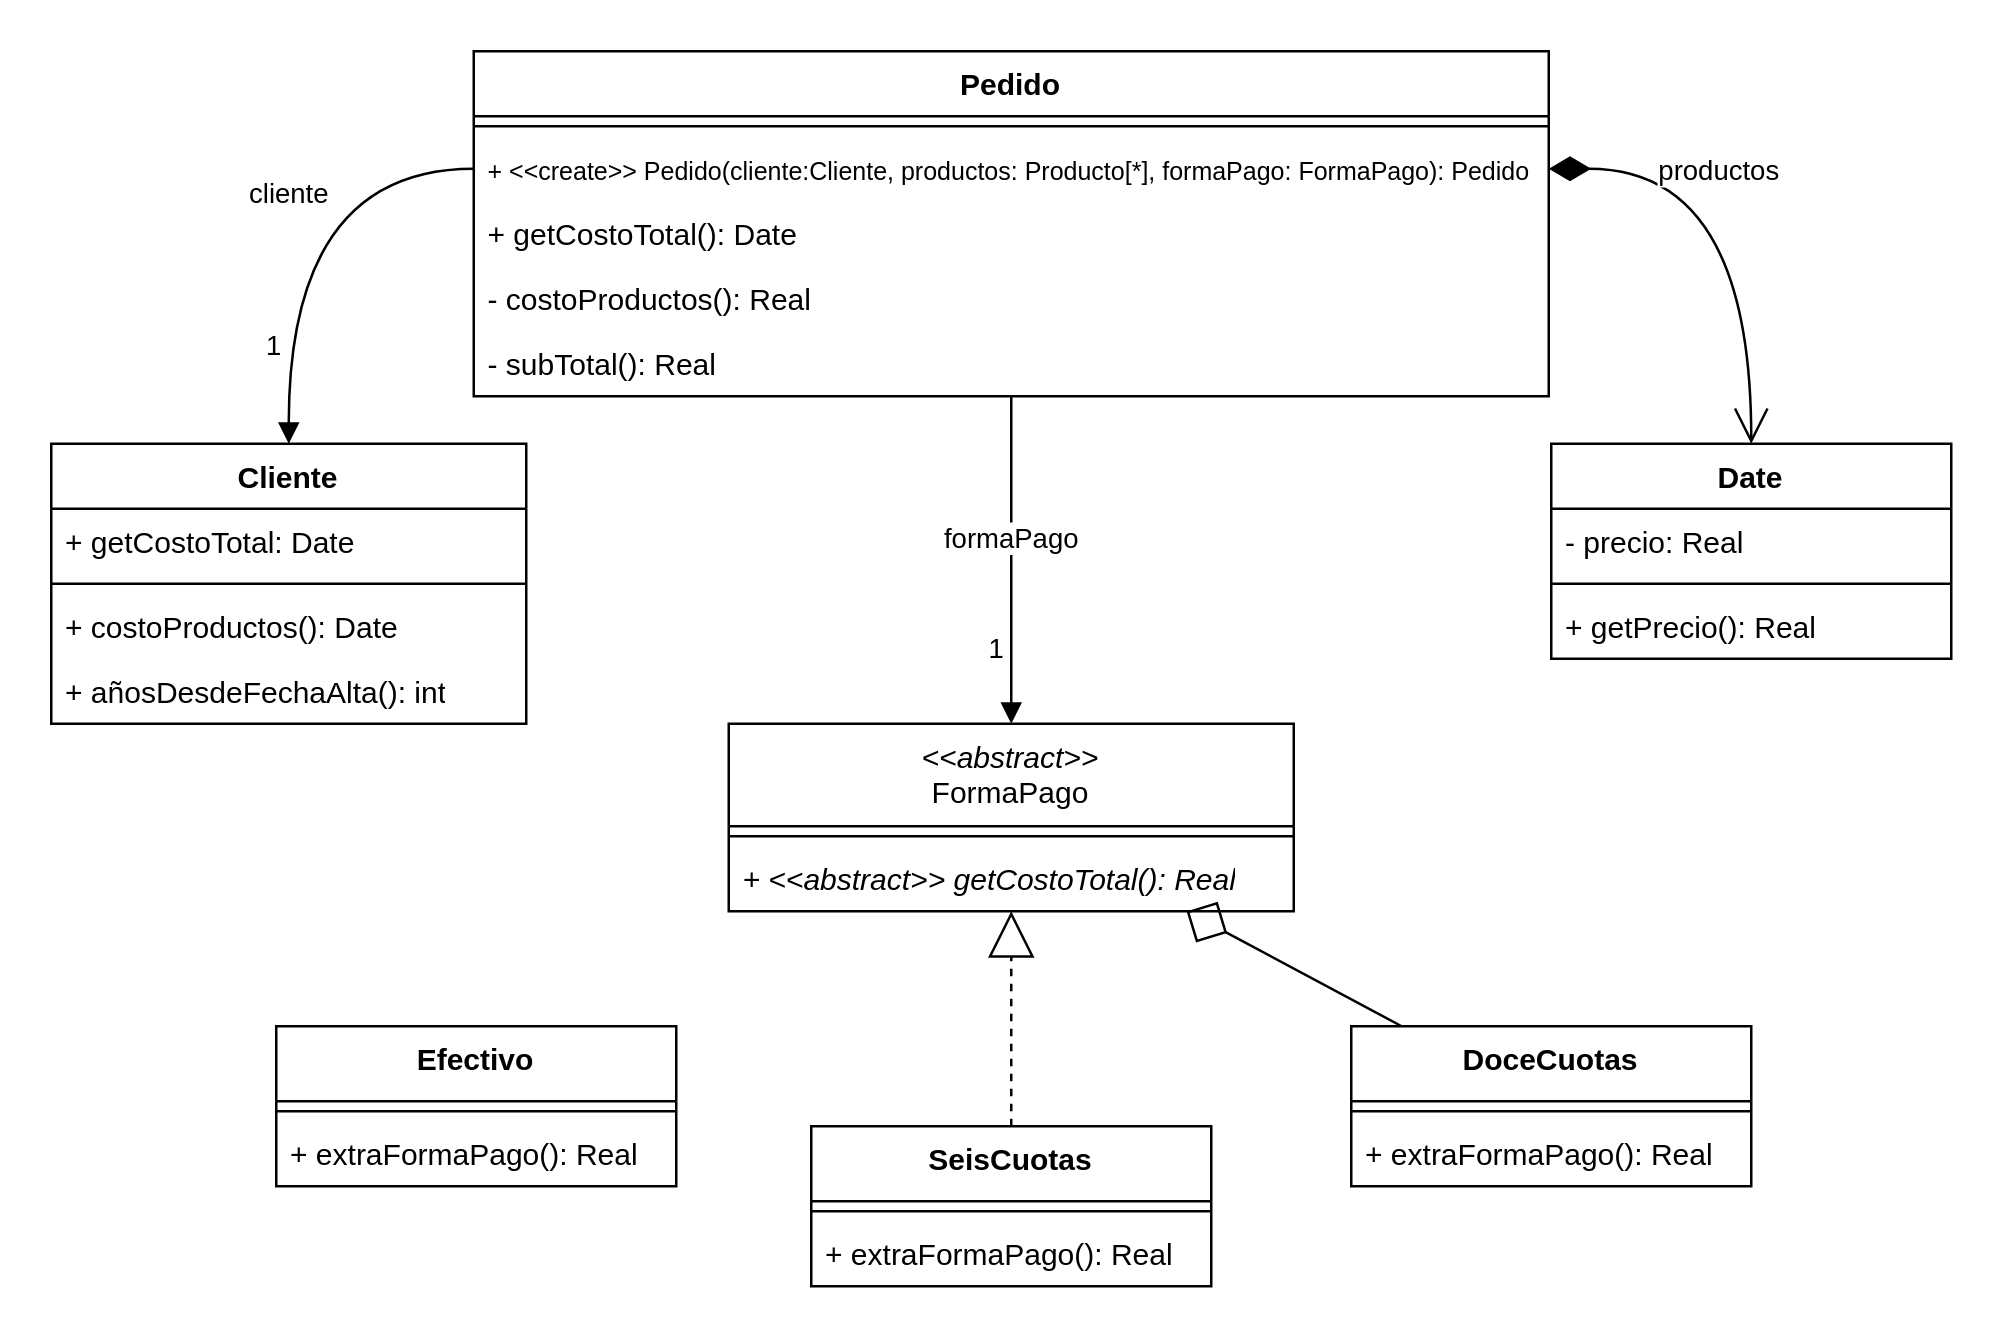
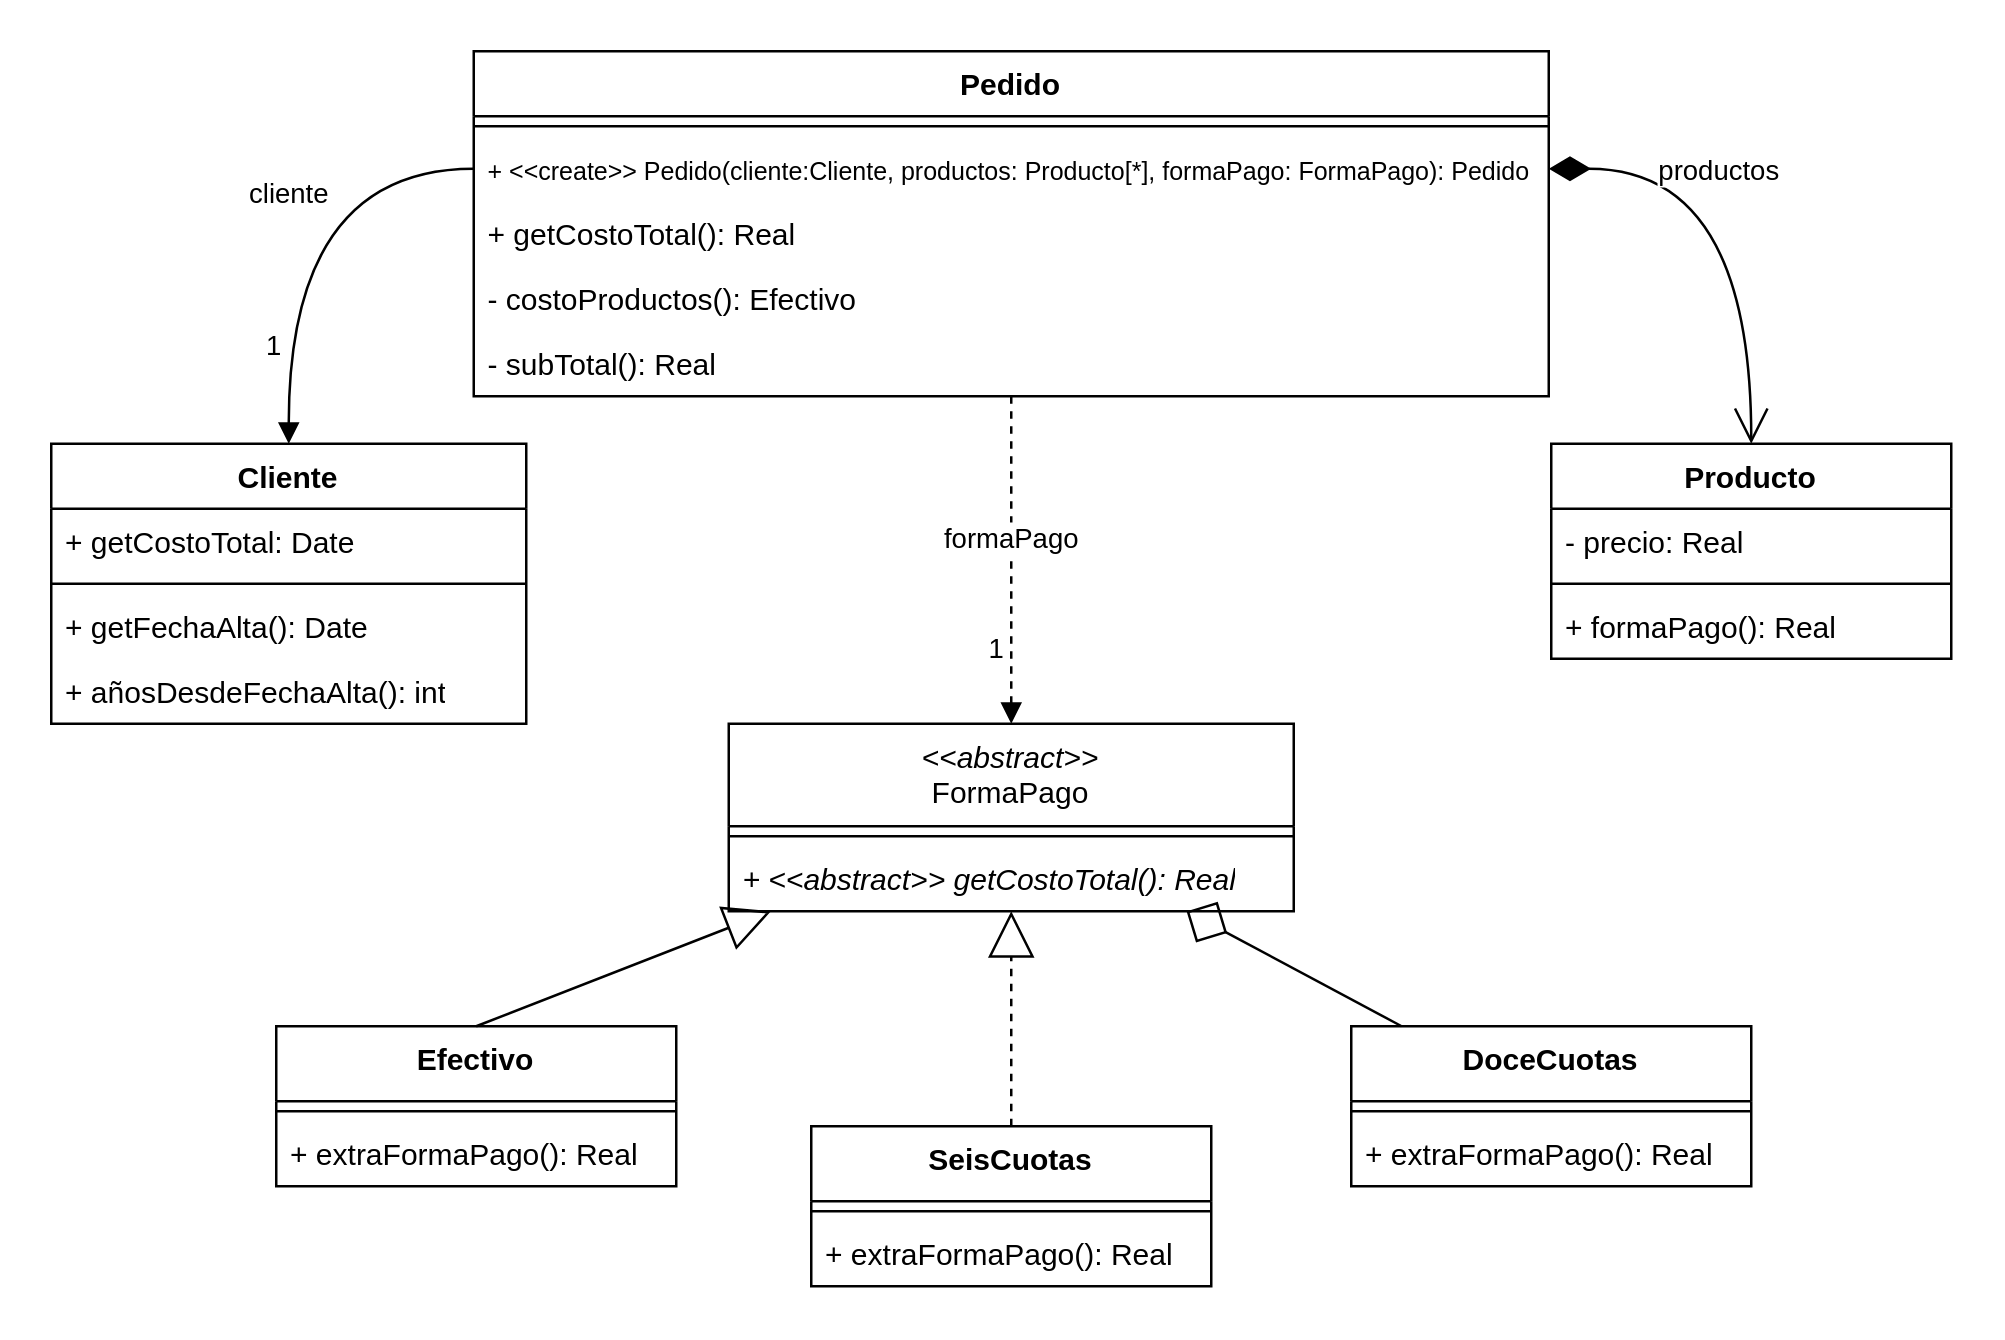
(666, 237) -> (662, 237)
(675, 302) -> (708, 302)
(1751, 479) -> (1751, 479)
(1011, 627) -> (1011, 627)
(256, 629) -> (235, 629)
(1706, 629) -> (1710, 629)
none -> (602, 977)
